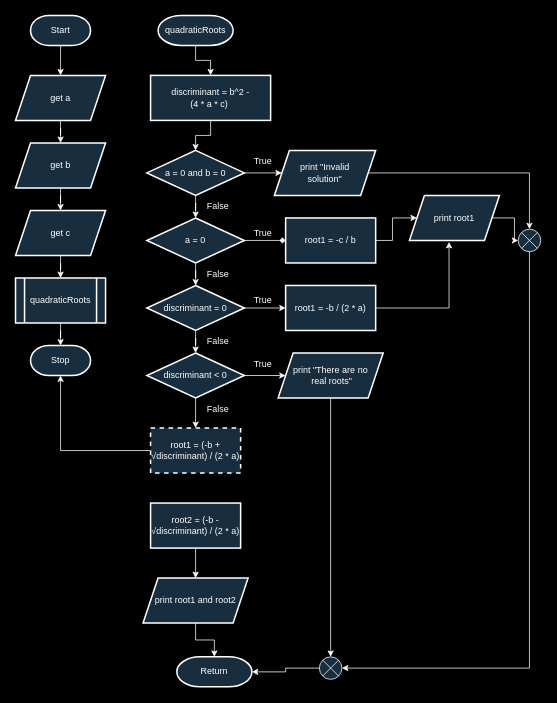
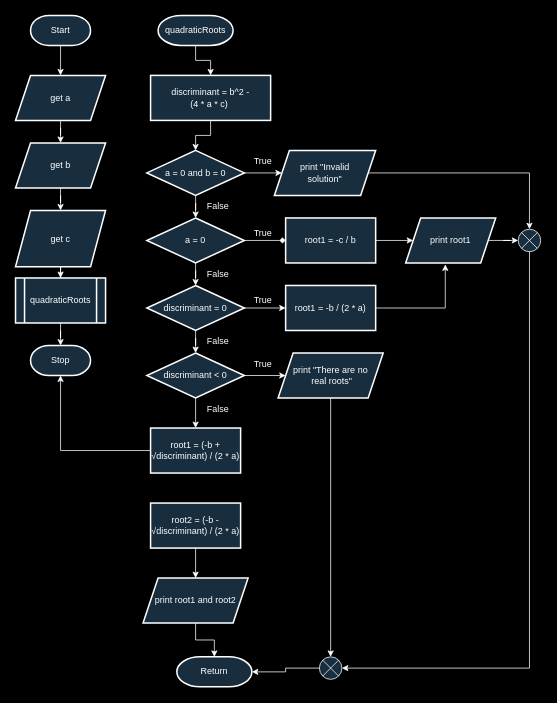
(454, 218) -> (450, 240)
(60, 233) -> (60, 239)
(195, 450) -> (195, 450)
